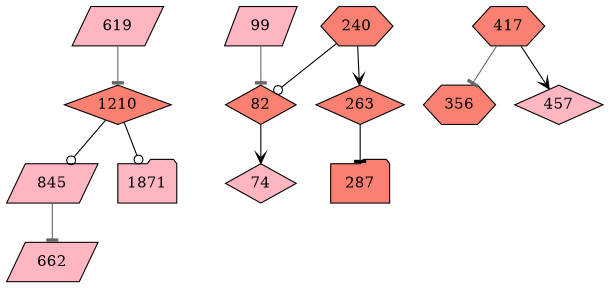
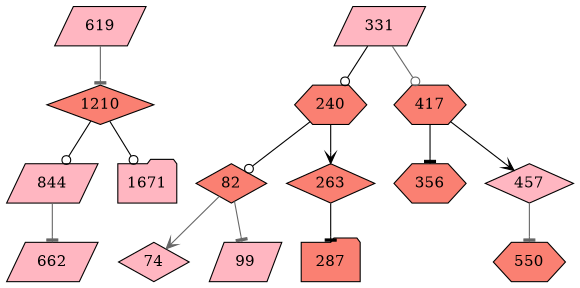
none -> (380, 26)
(261, 63) -> (238, 219)
(486, 63) -> (430, 141)
(261, 139) -> (197, 219)
(52, 183) -> (52, 183)
(147, 183) -> (147, 183)
none -> (529, 262)
